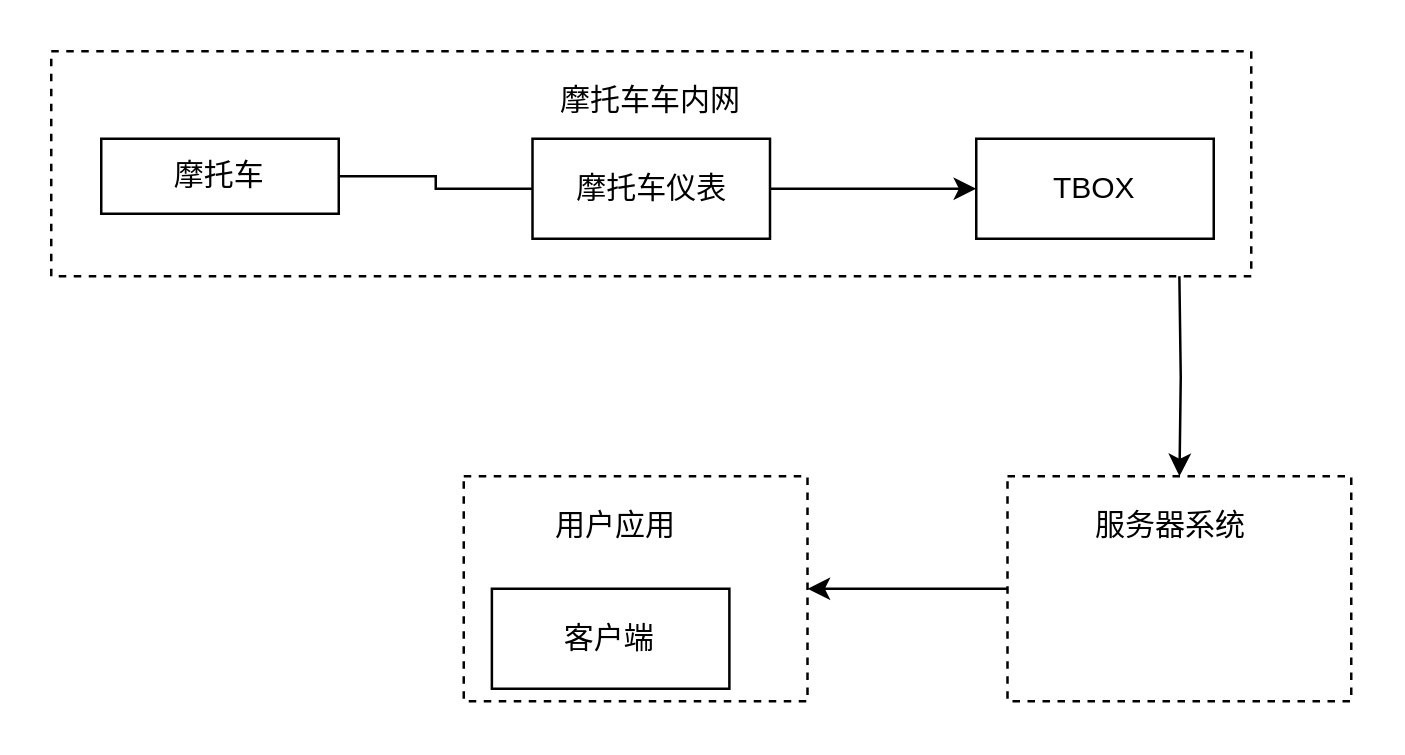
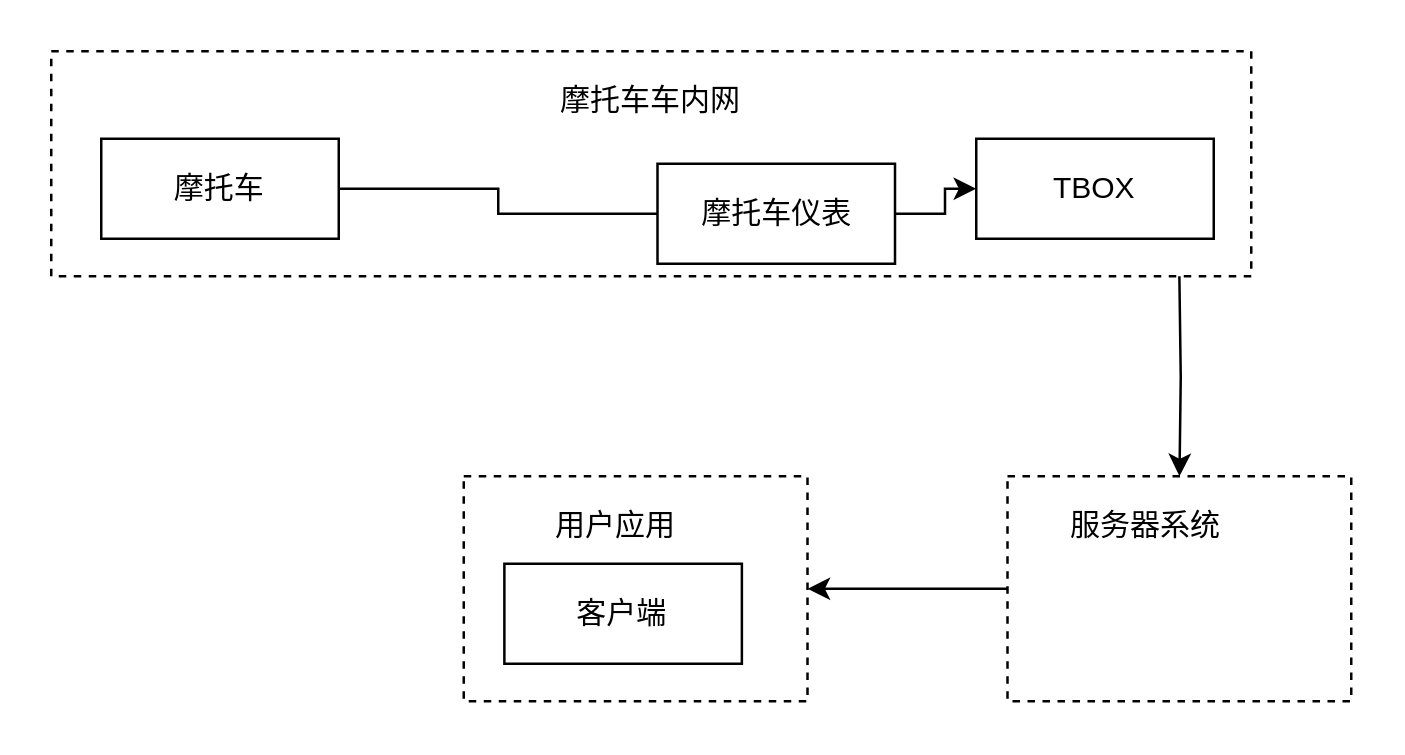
(220, 176) -> (220, 189)
(651, 189) -> (776, 214)
(1170, 526) -> (1145, 526)
(611, 639) -> (623, 614)
